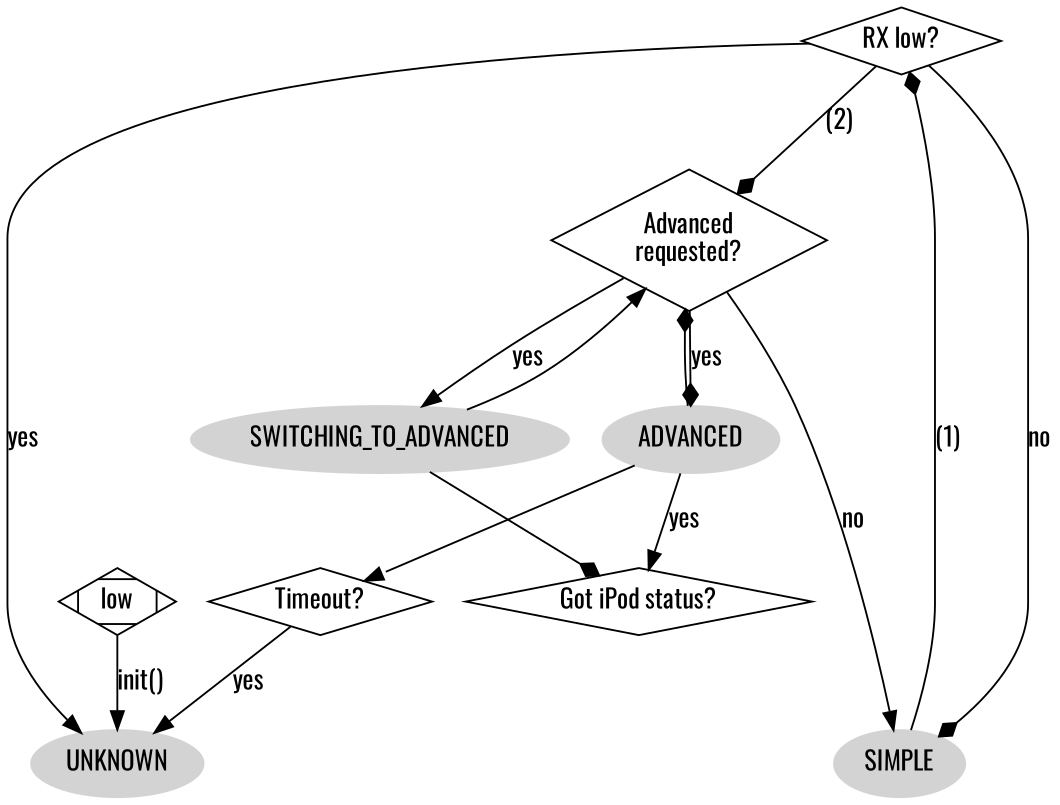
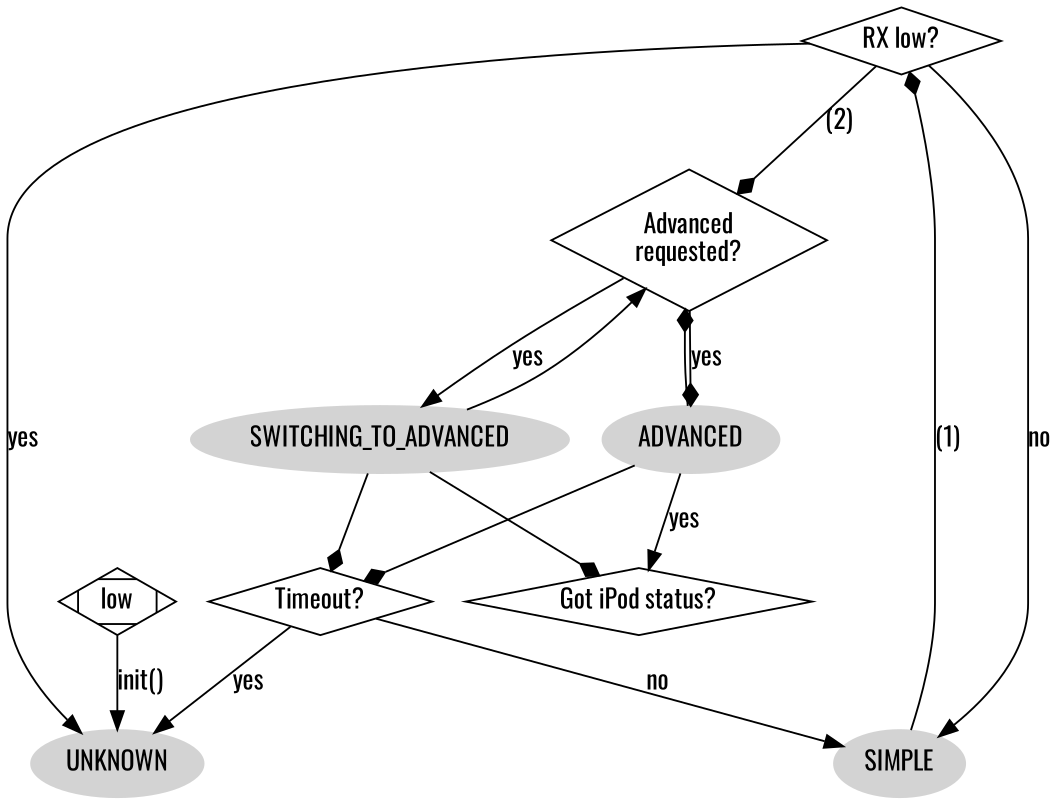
(1028, 392) -> (1028, 392)
(830, 493) -> (600, 680)
none -> (354, 512)
(523, 513) -> (523, 513)
